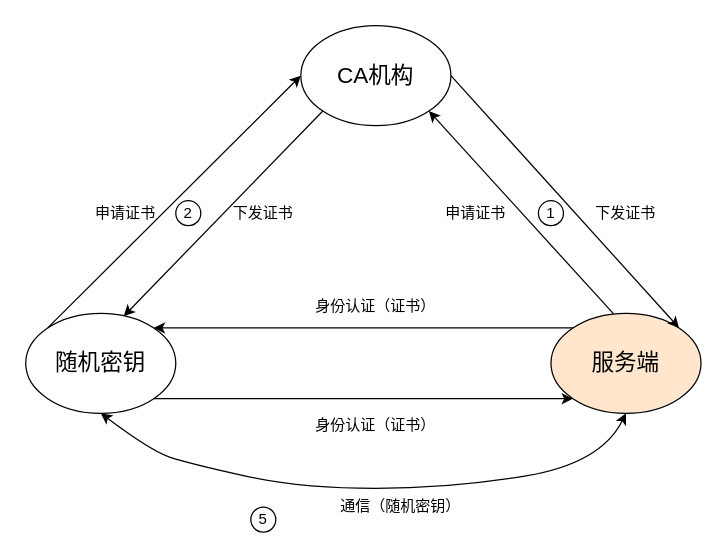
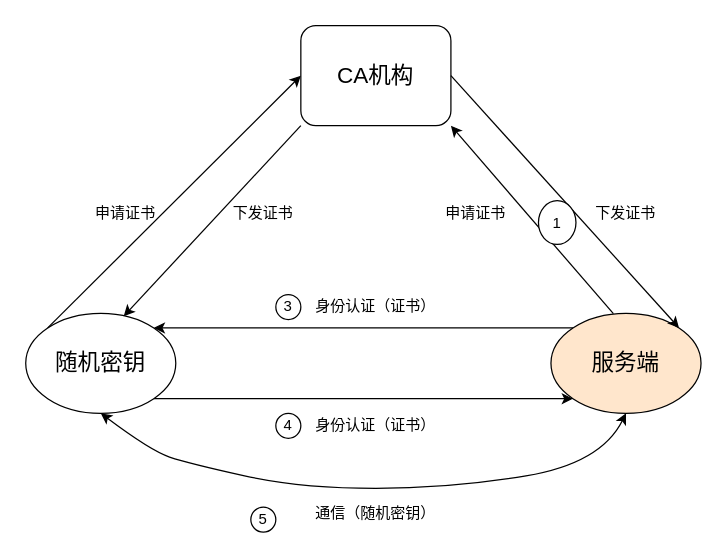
(376, 76) -> (376, 76)
(188, 213) -> none
(551, 213) -> (557, 223)
none -> (288, 307)
none -> (288, 426)
(401, 507) -> (376, 513)
